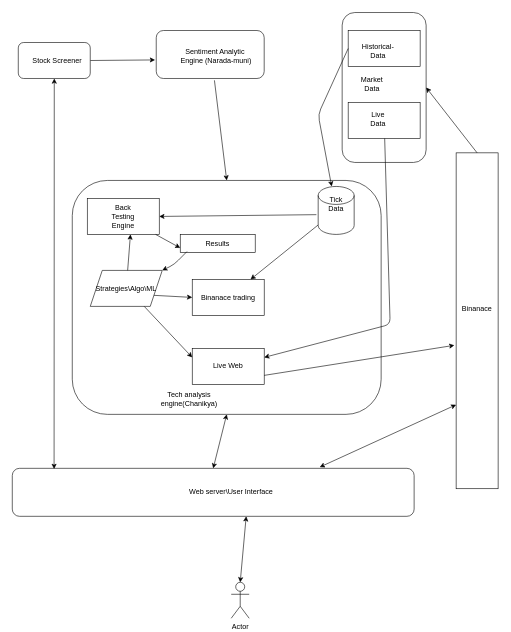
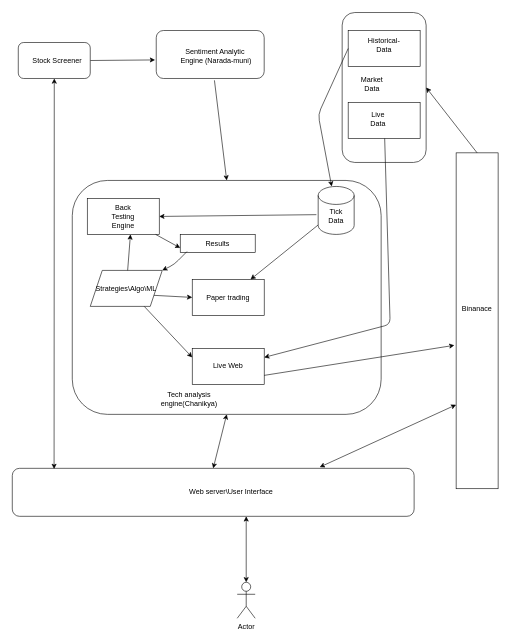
(378, 51) -> (384, 45)
(336, 204) -> (336, 216)
(228, 297) -> (228, 297)
(240, 600) -> (246, 600)
